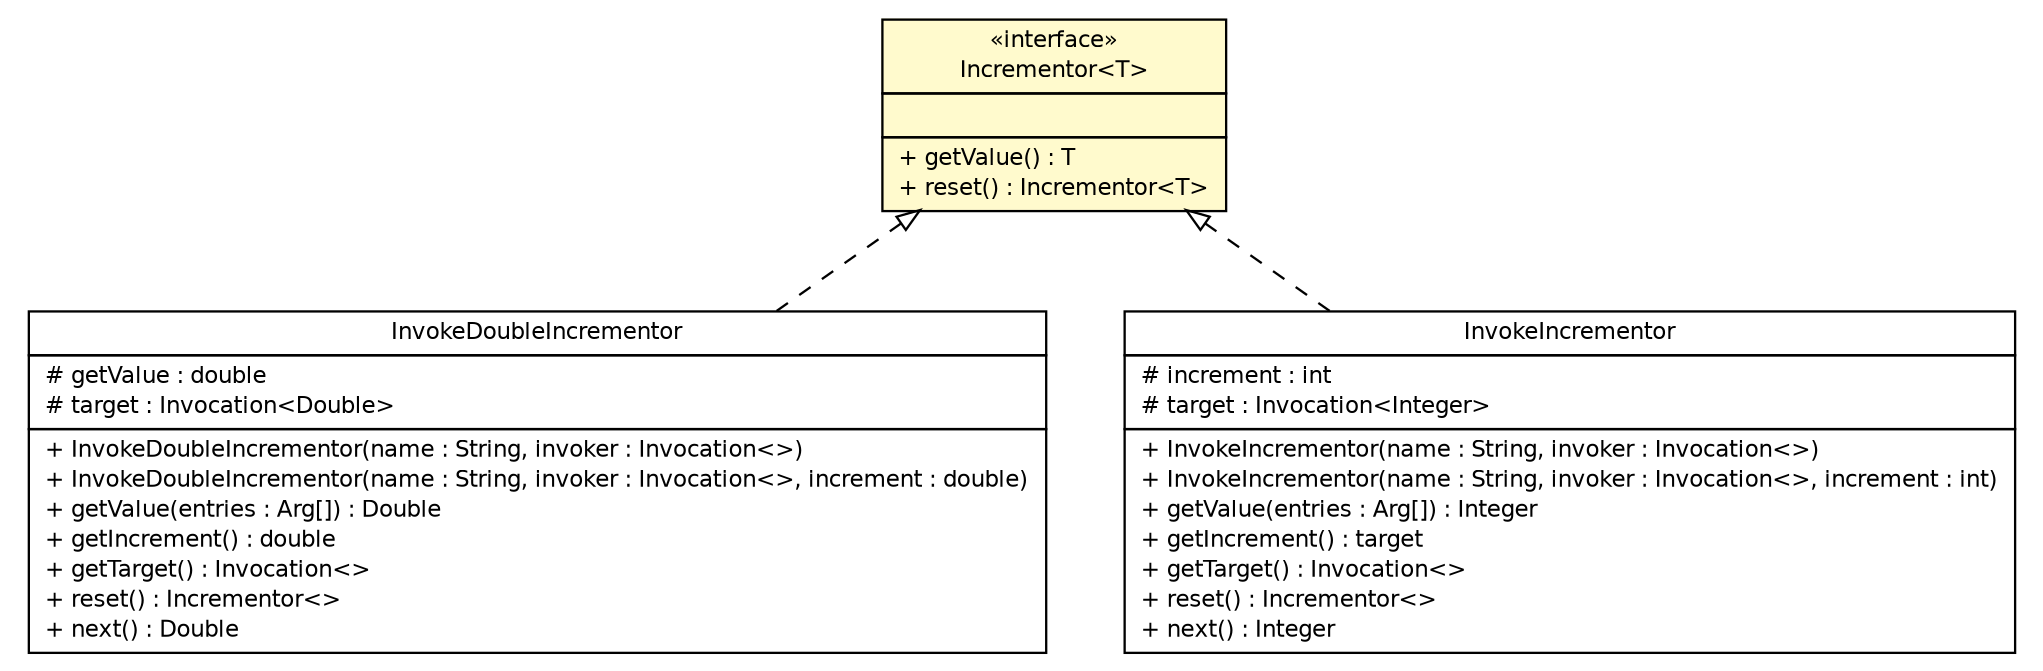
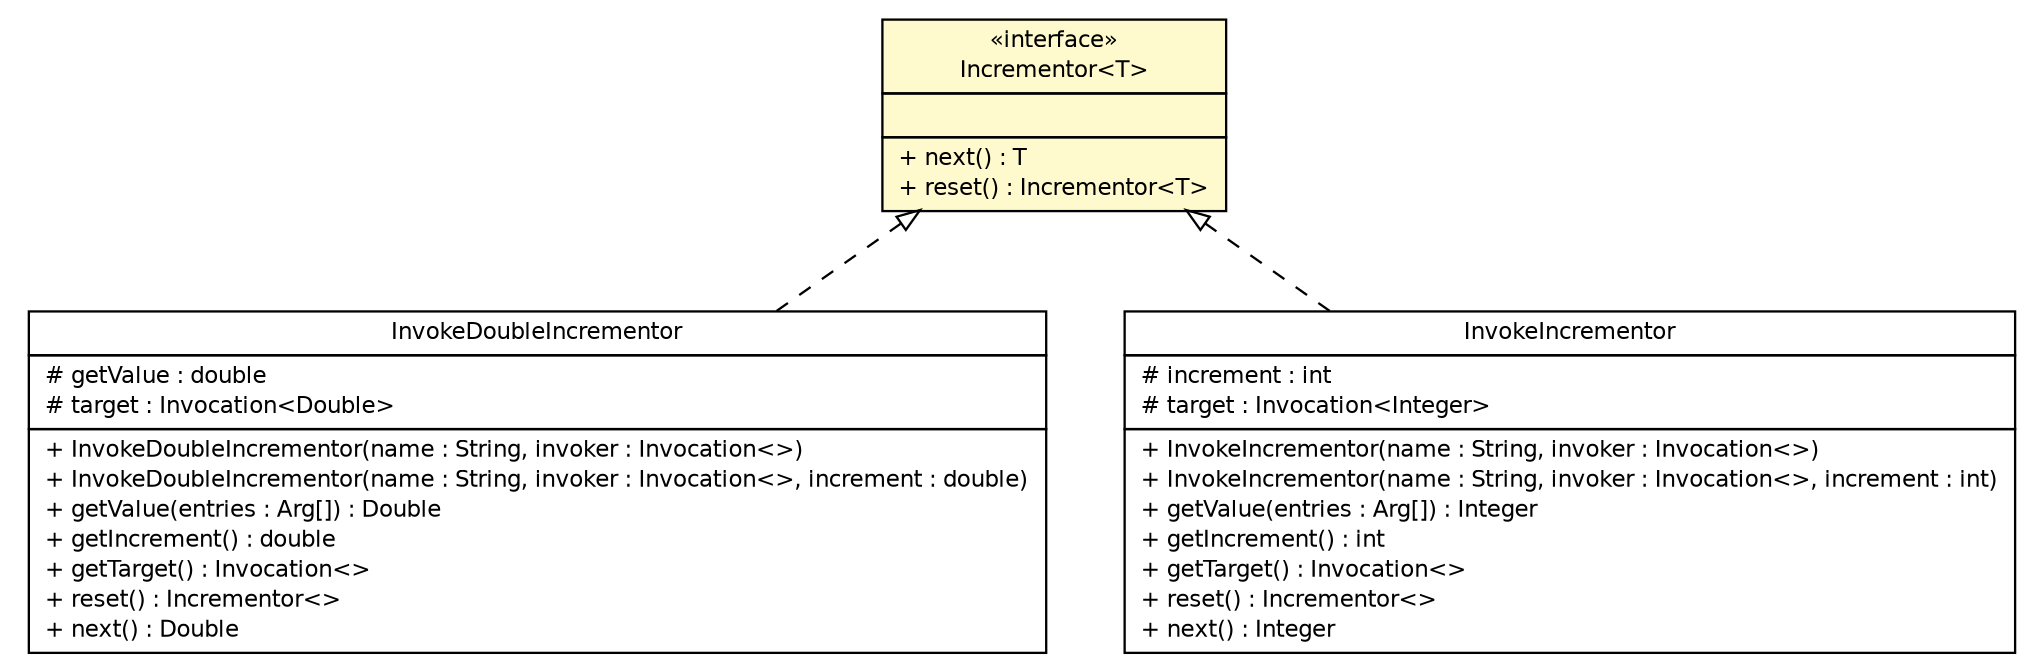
(987, 158) -> (963, 158)
(1283, 540) -> (1263, 540)
